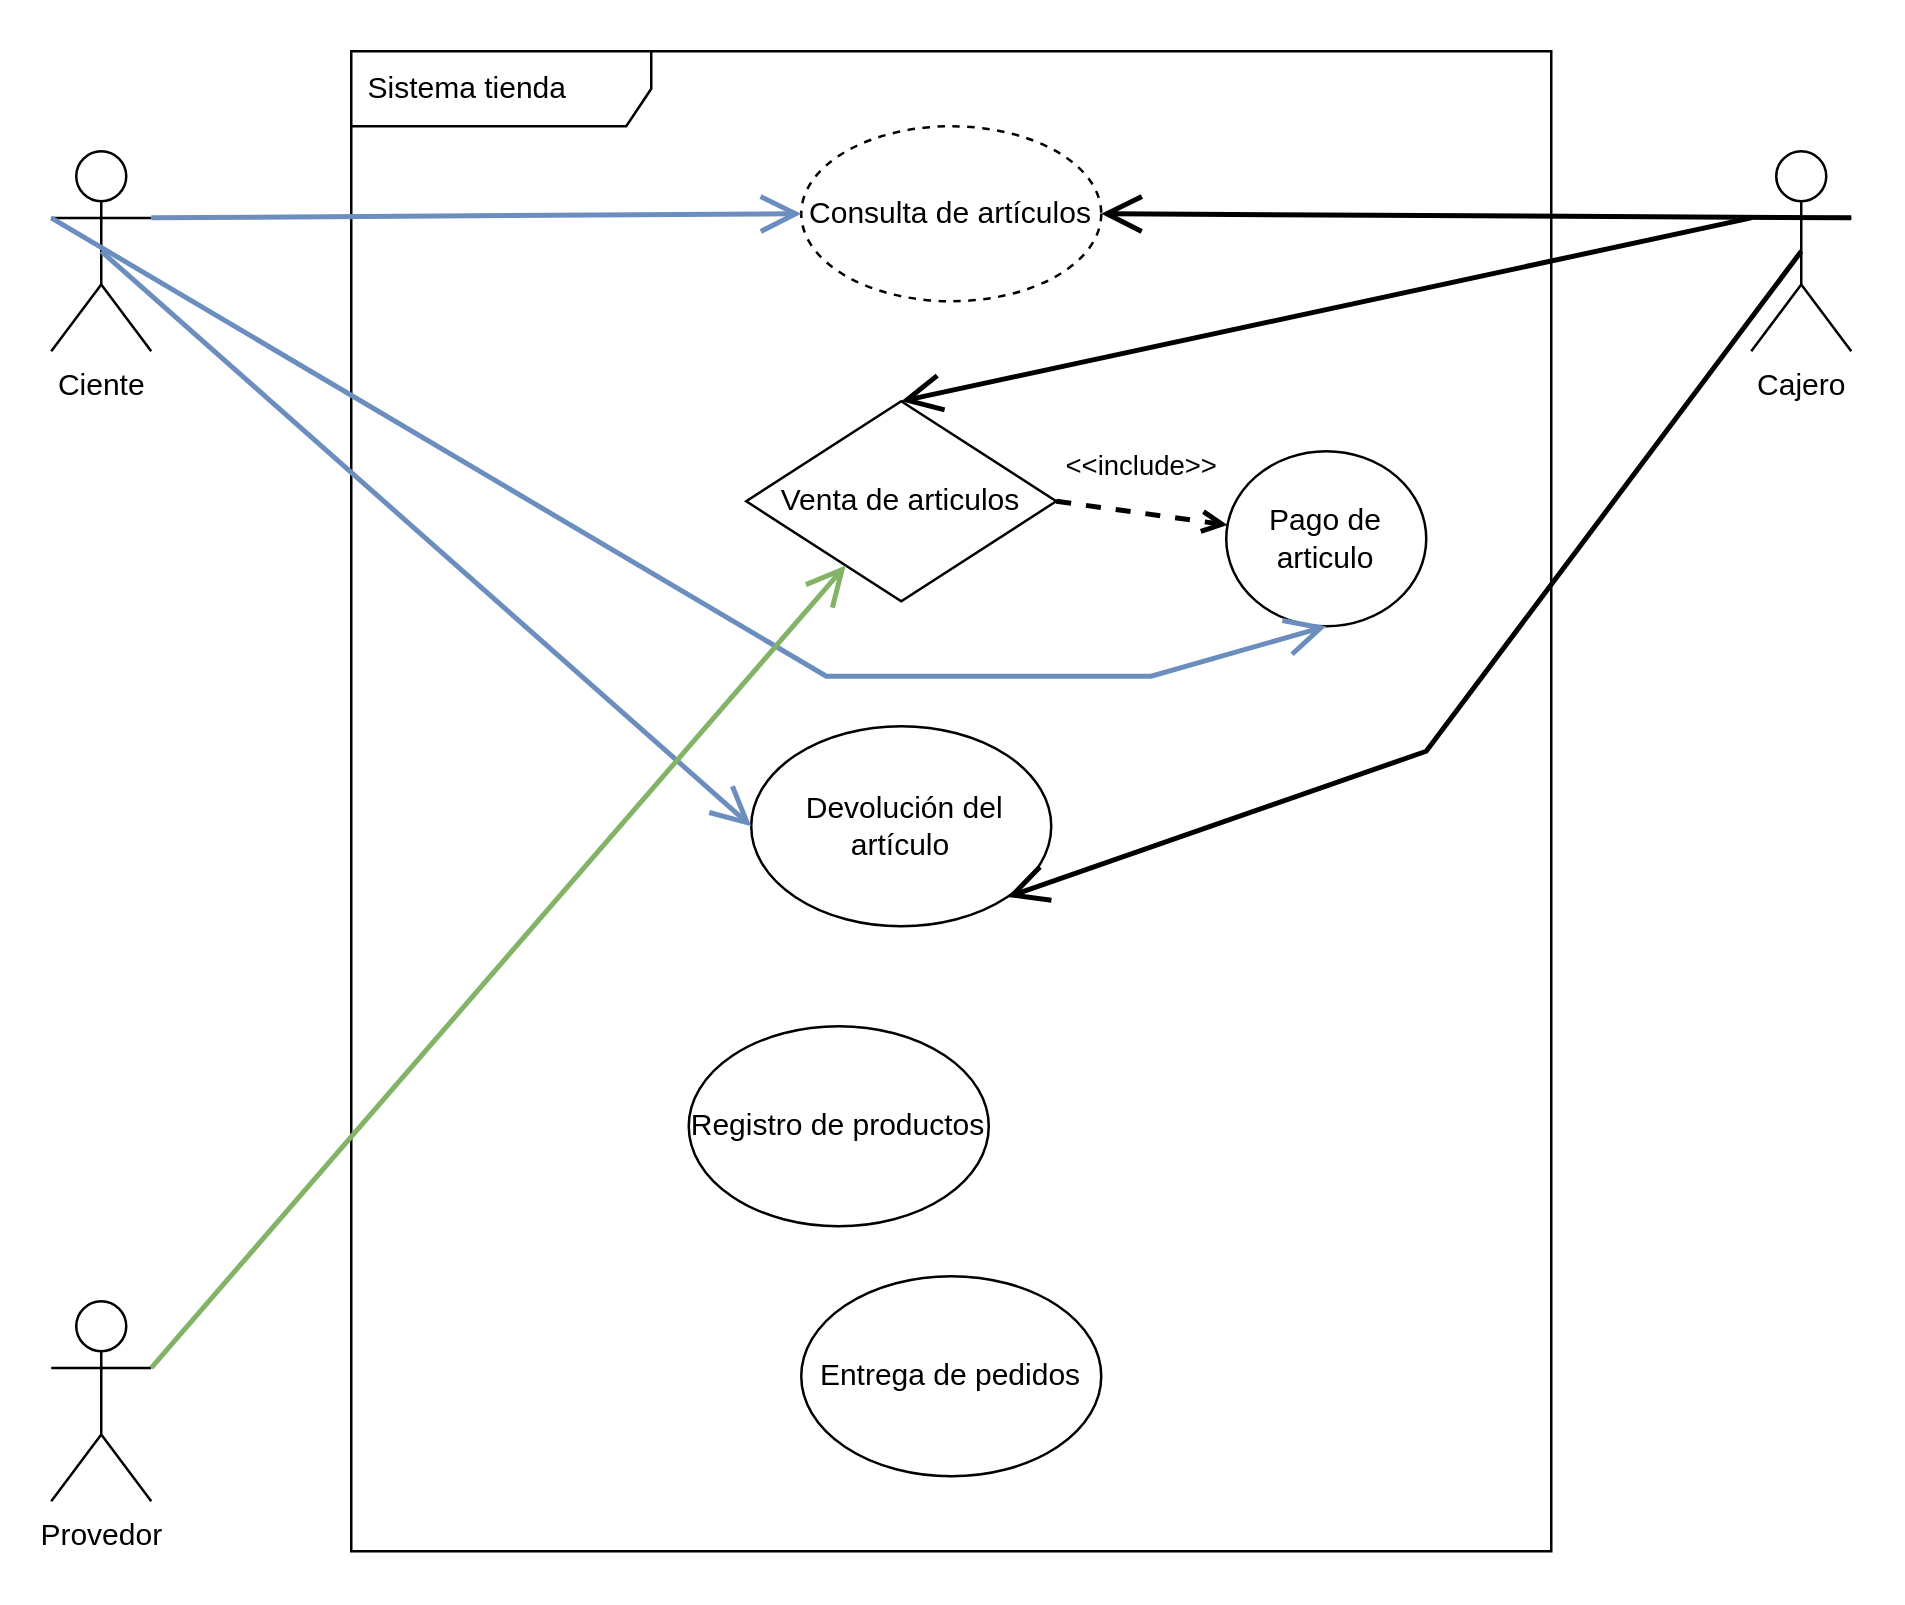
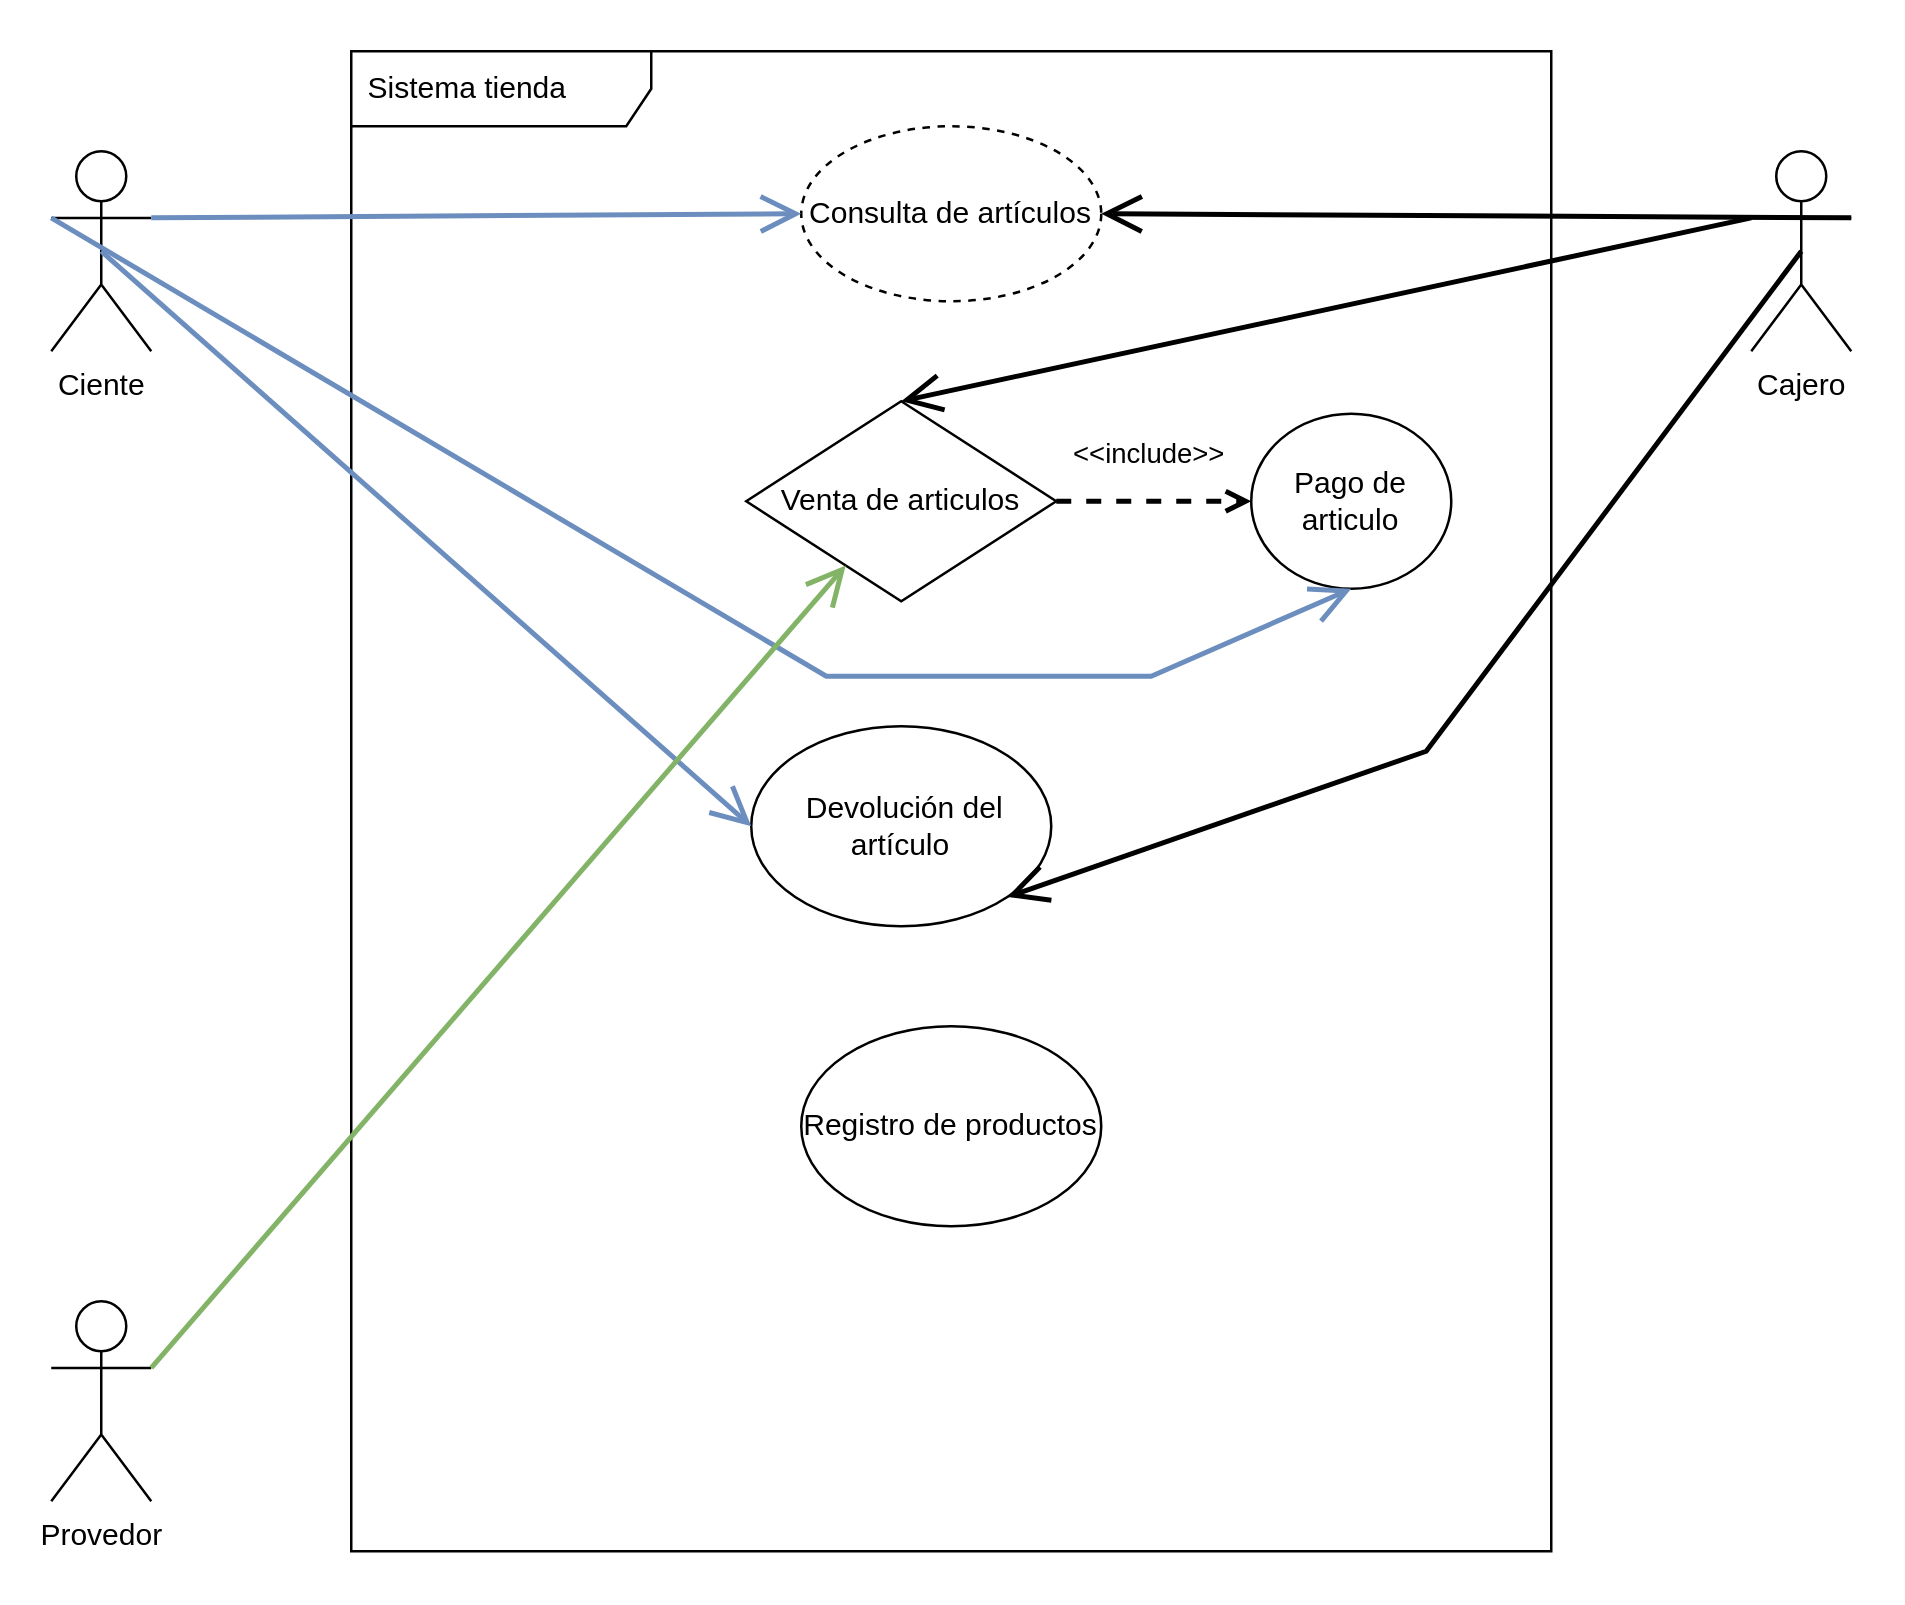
(1326, 539) -> (1351, 501)
(839, 1126) -> (951, 1126)
(951, 1376) -> none
